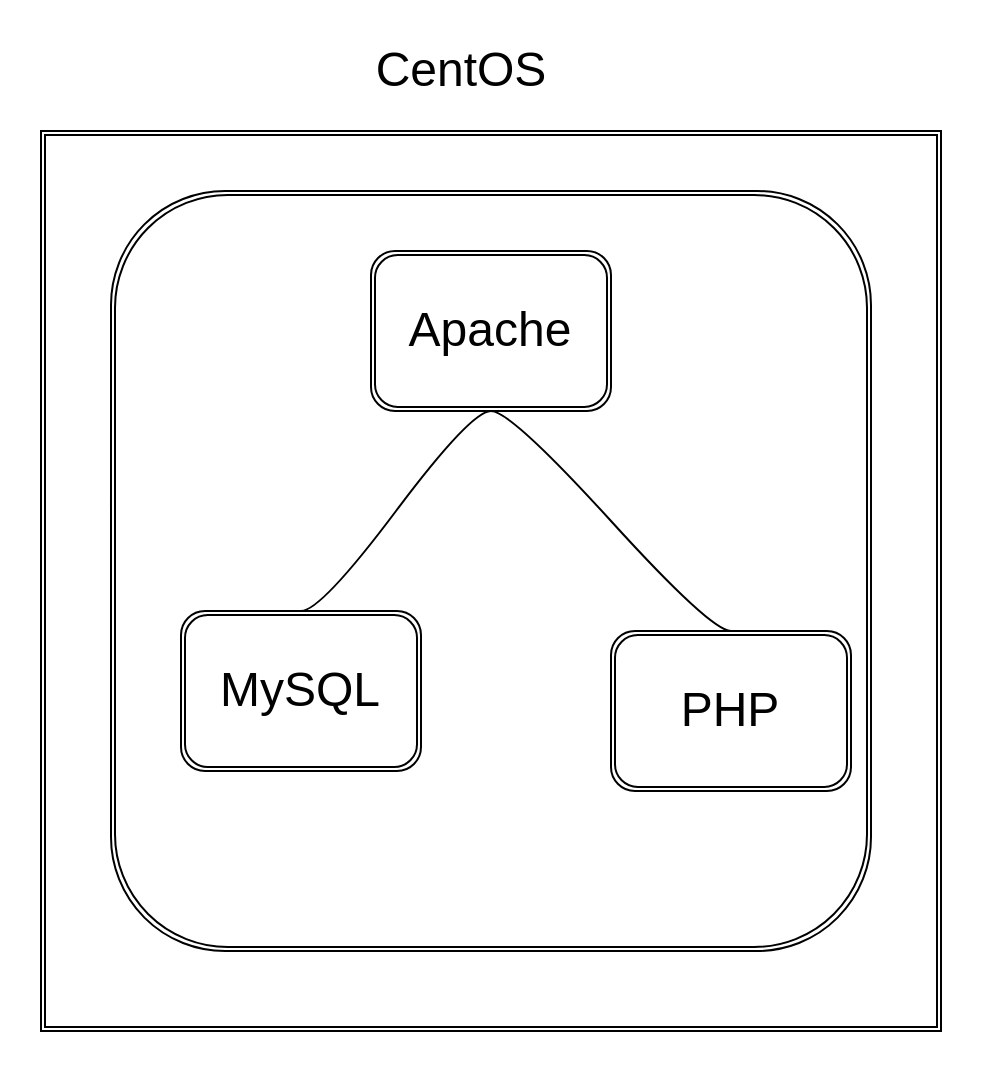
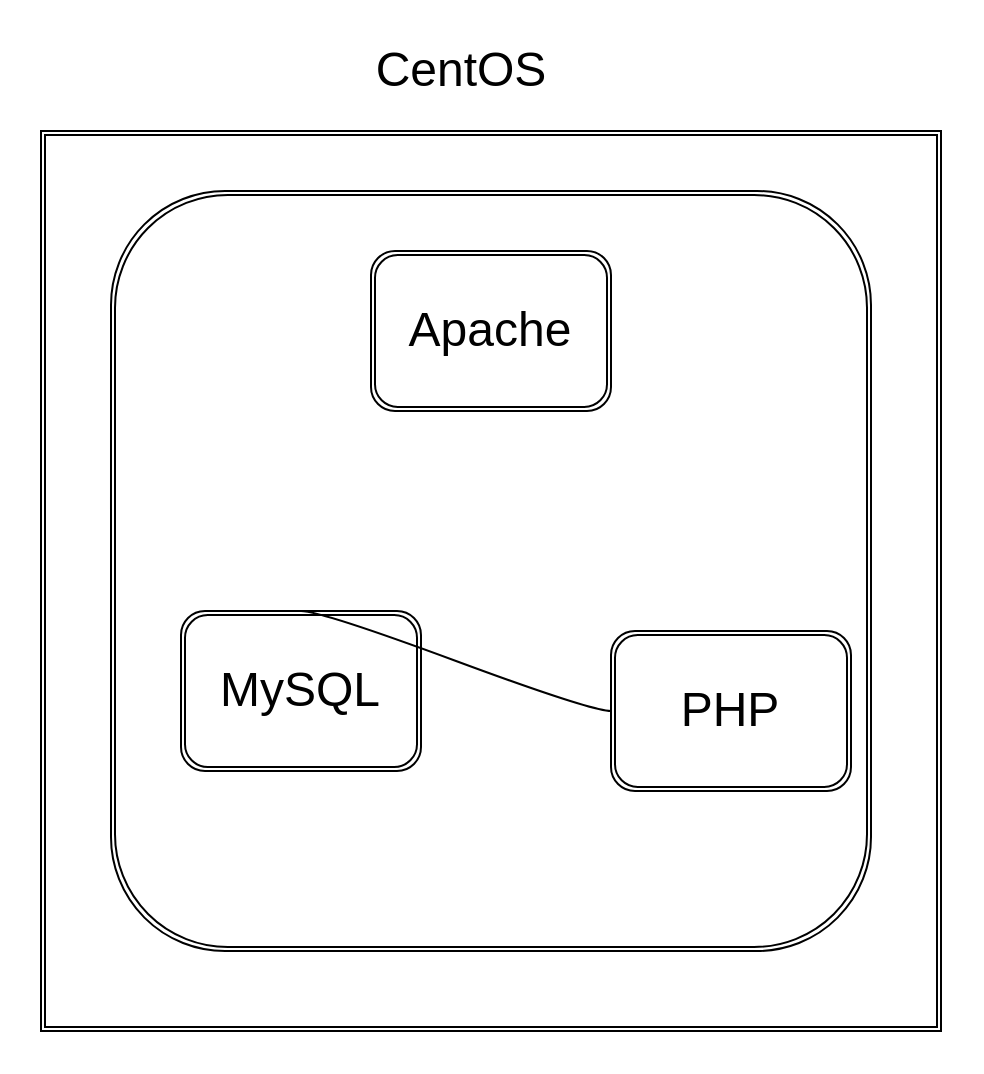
(395, 512) -> (456, 661)
(610, 520) -> none
